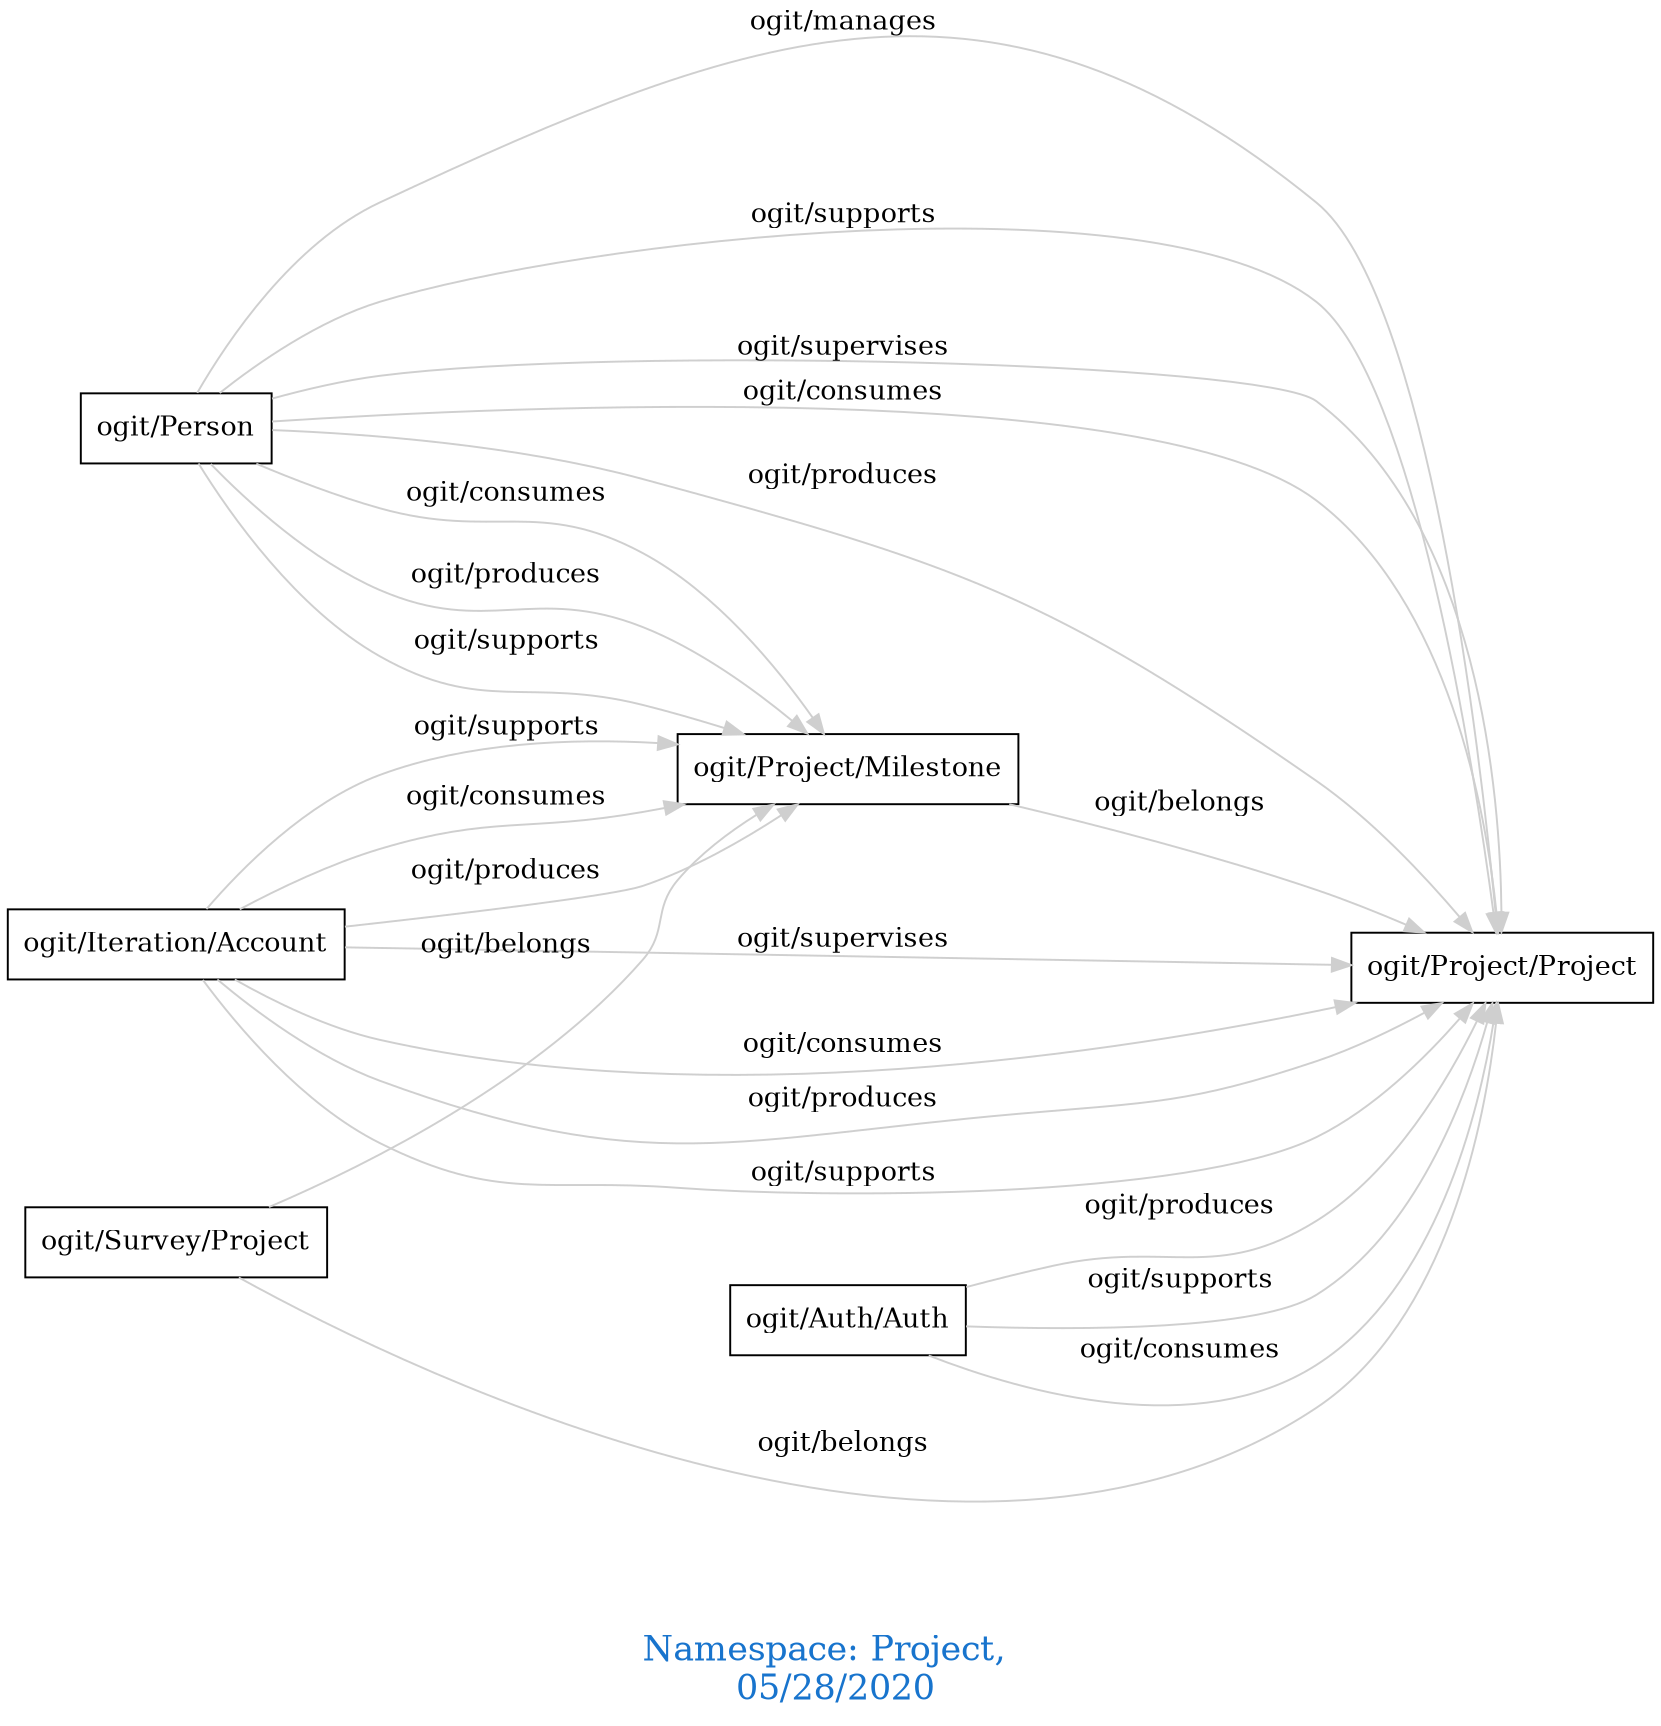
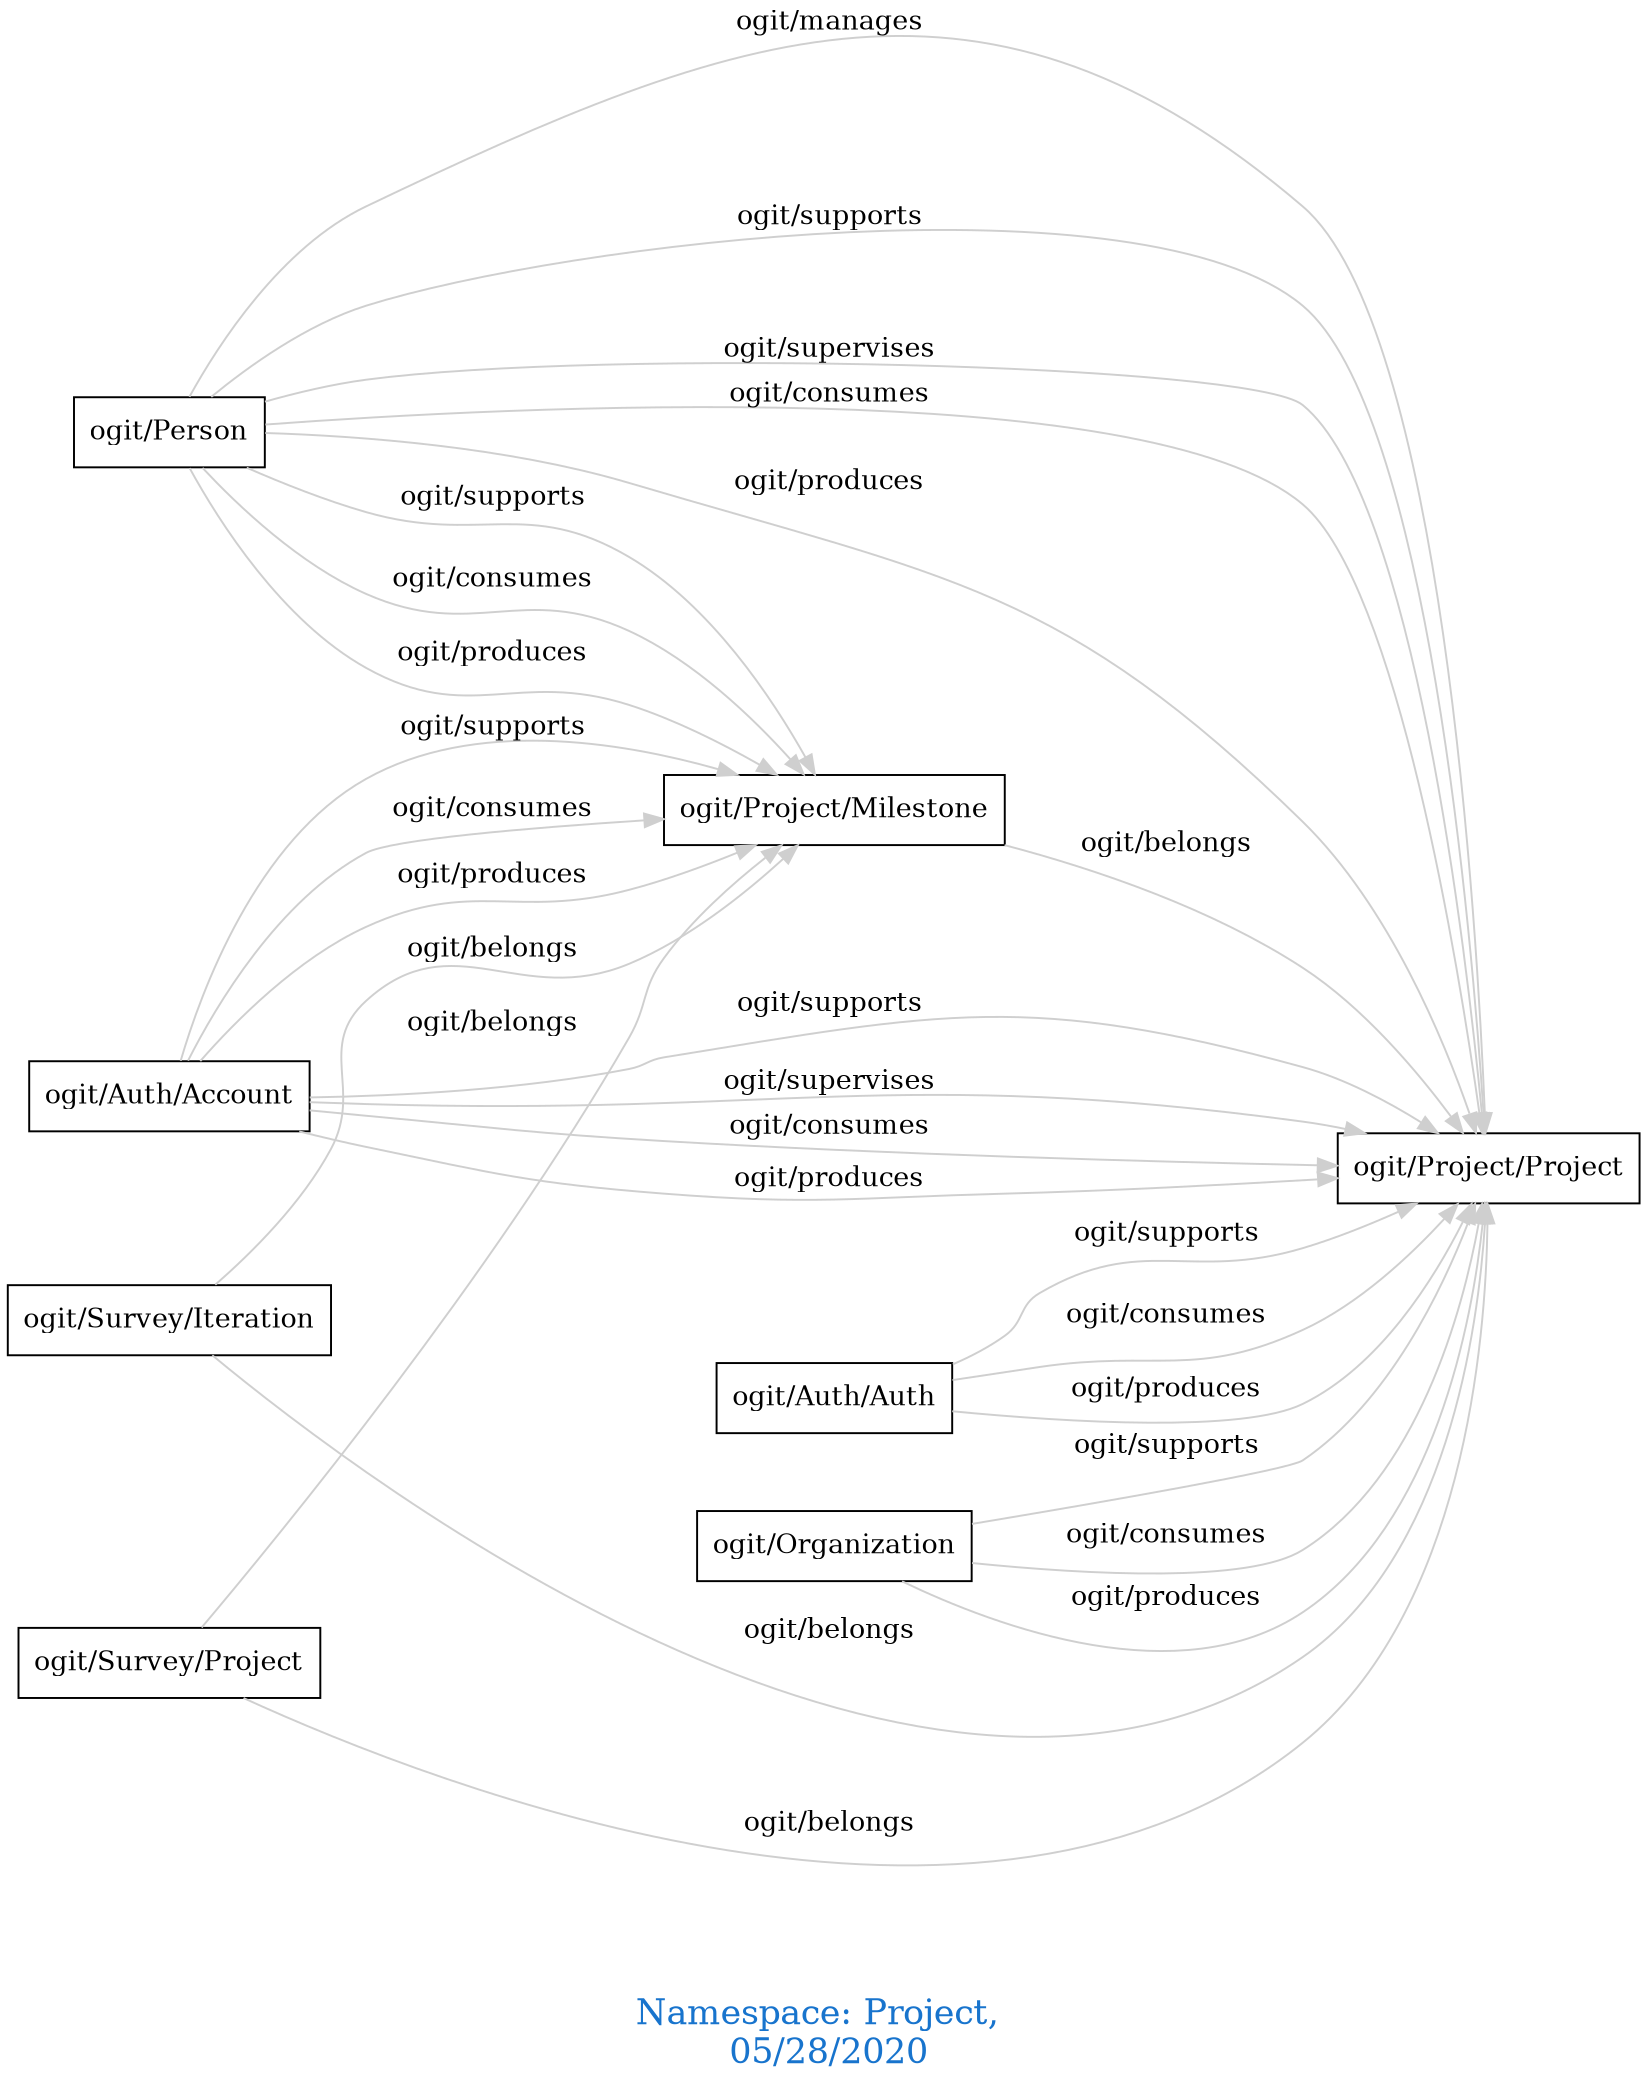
(176, 944) -> (169, 1096)
none -> (169, 1320)
none -> (834, 1546)
